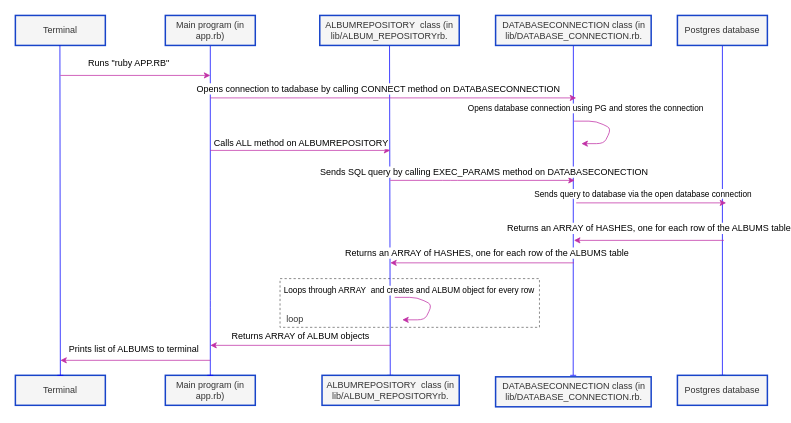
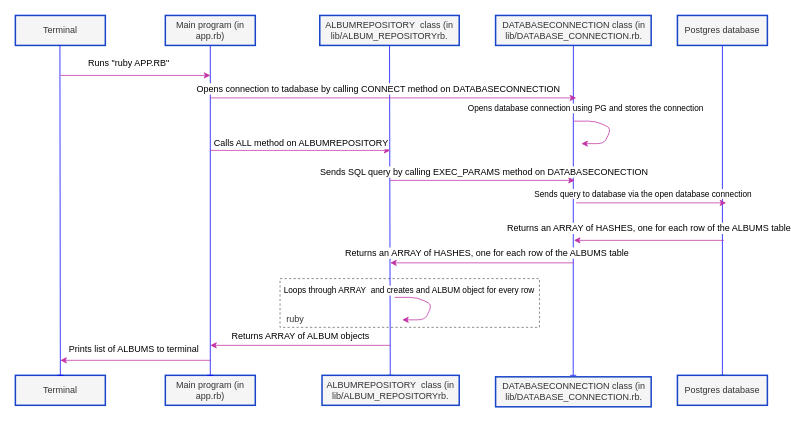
(291, 303) -> (292, 303)
